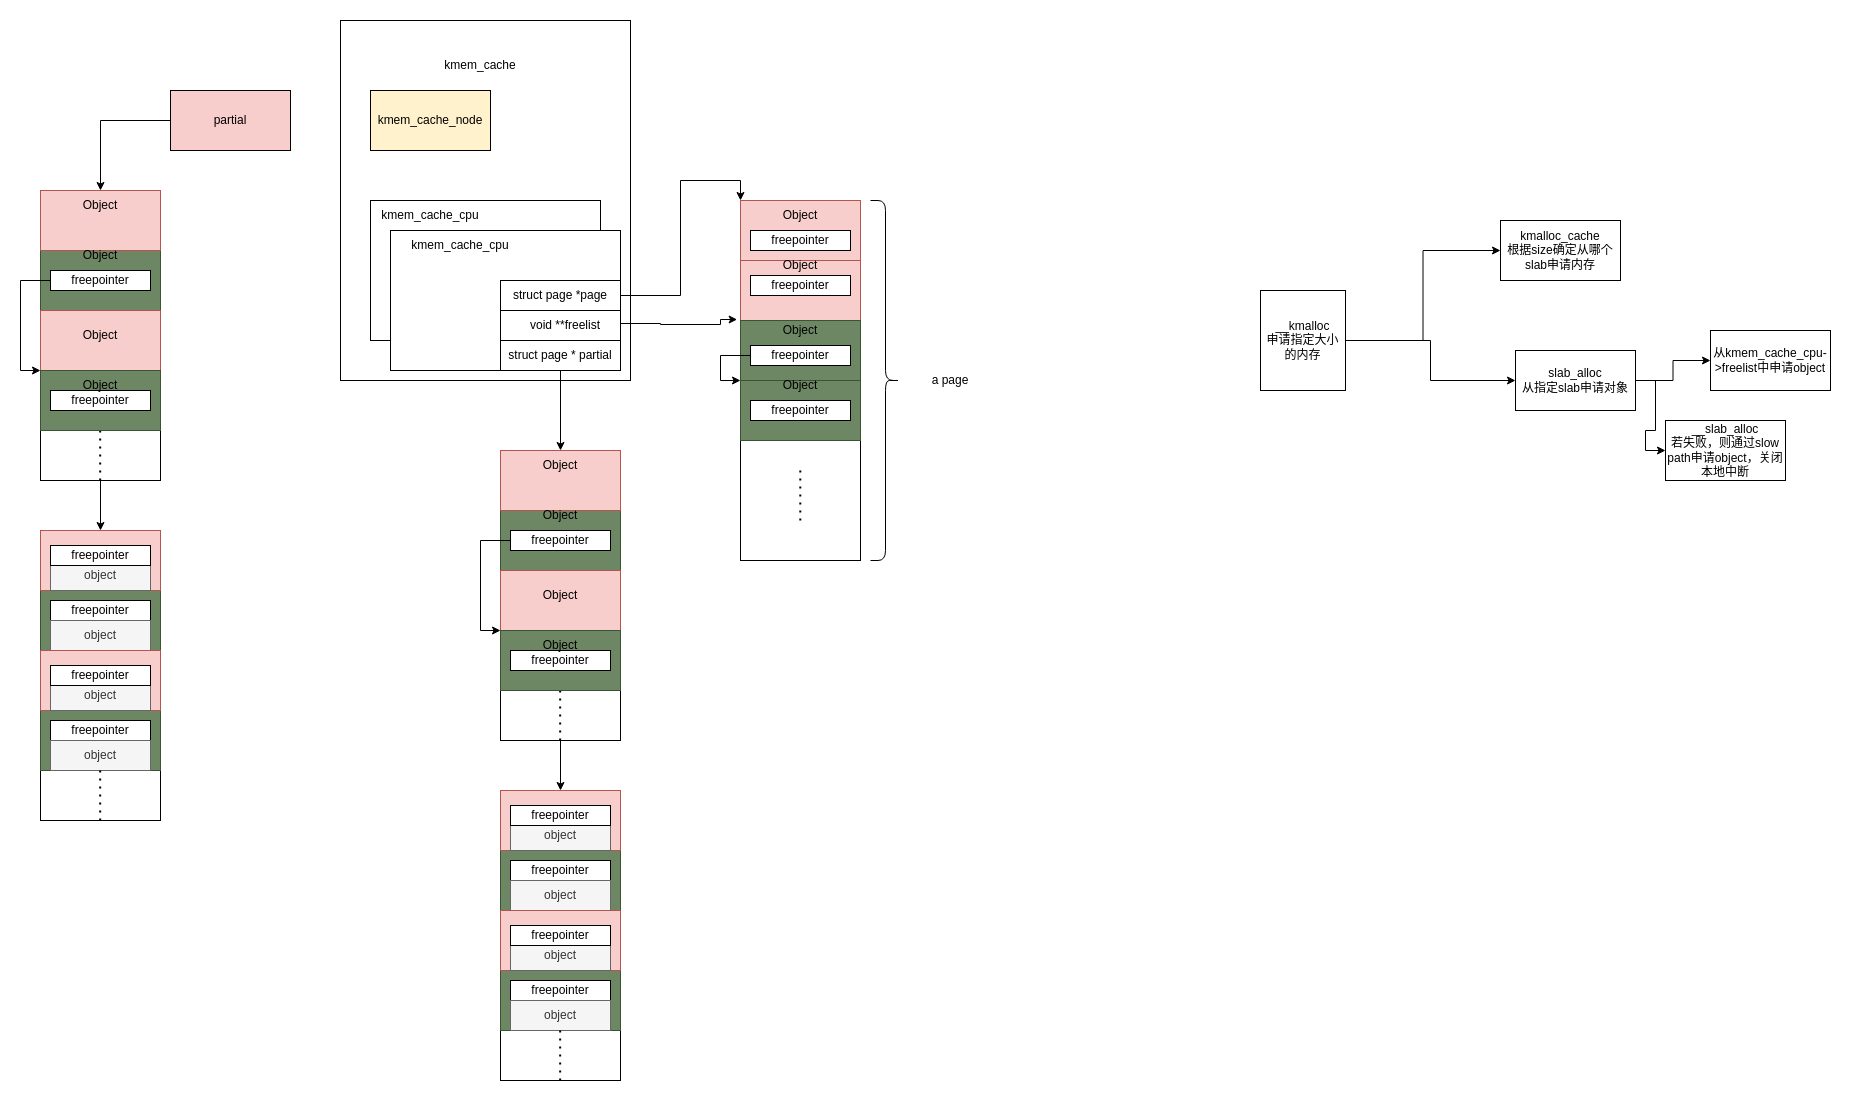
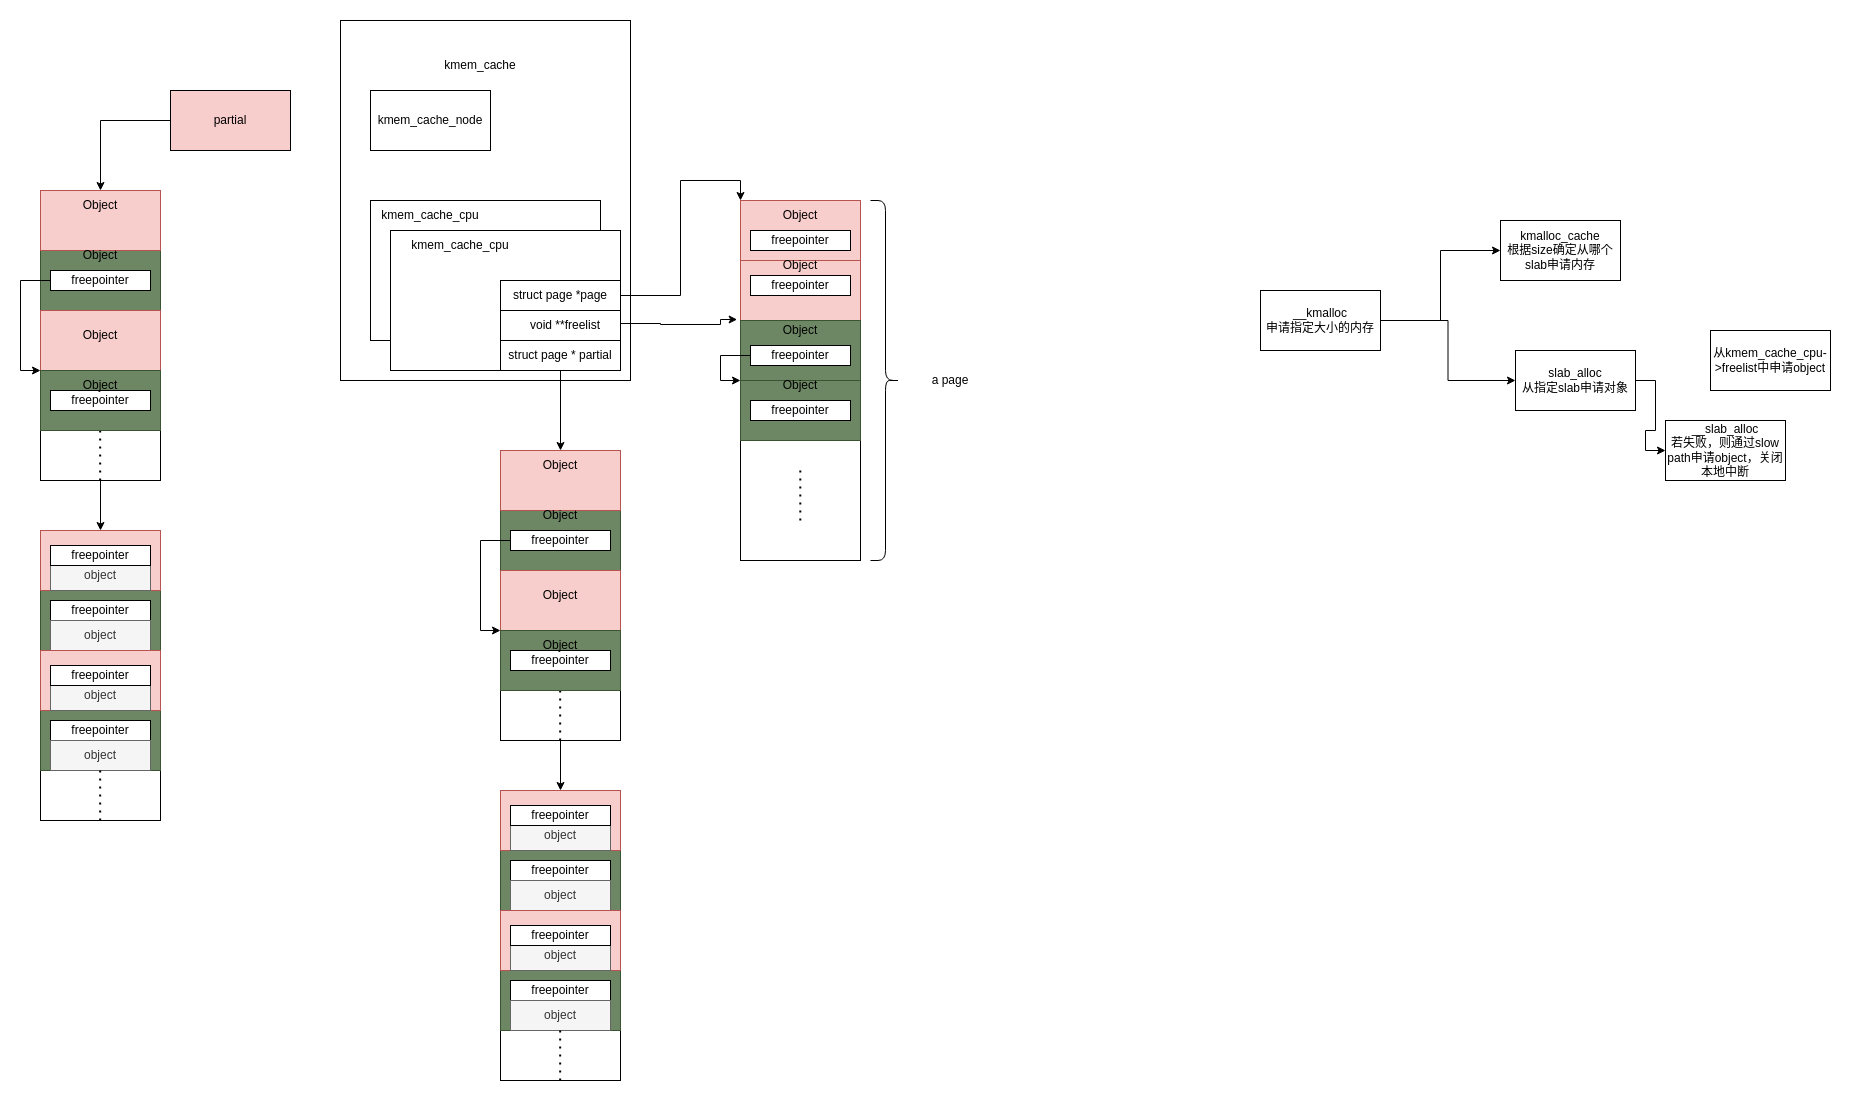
(431, 121) -> (431, 121)
(1303, 341) -> (1321, 321)
(1673, 364) -> none
